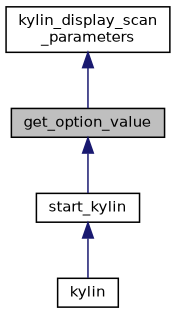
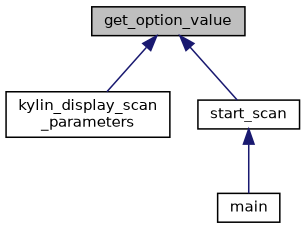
(88, 88) -> (127, 70)
(88, 208) -> (249, 115)
(88, 293) -> (249, 208)
